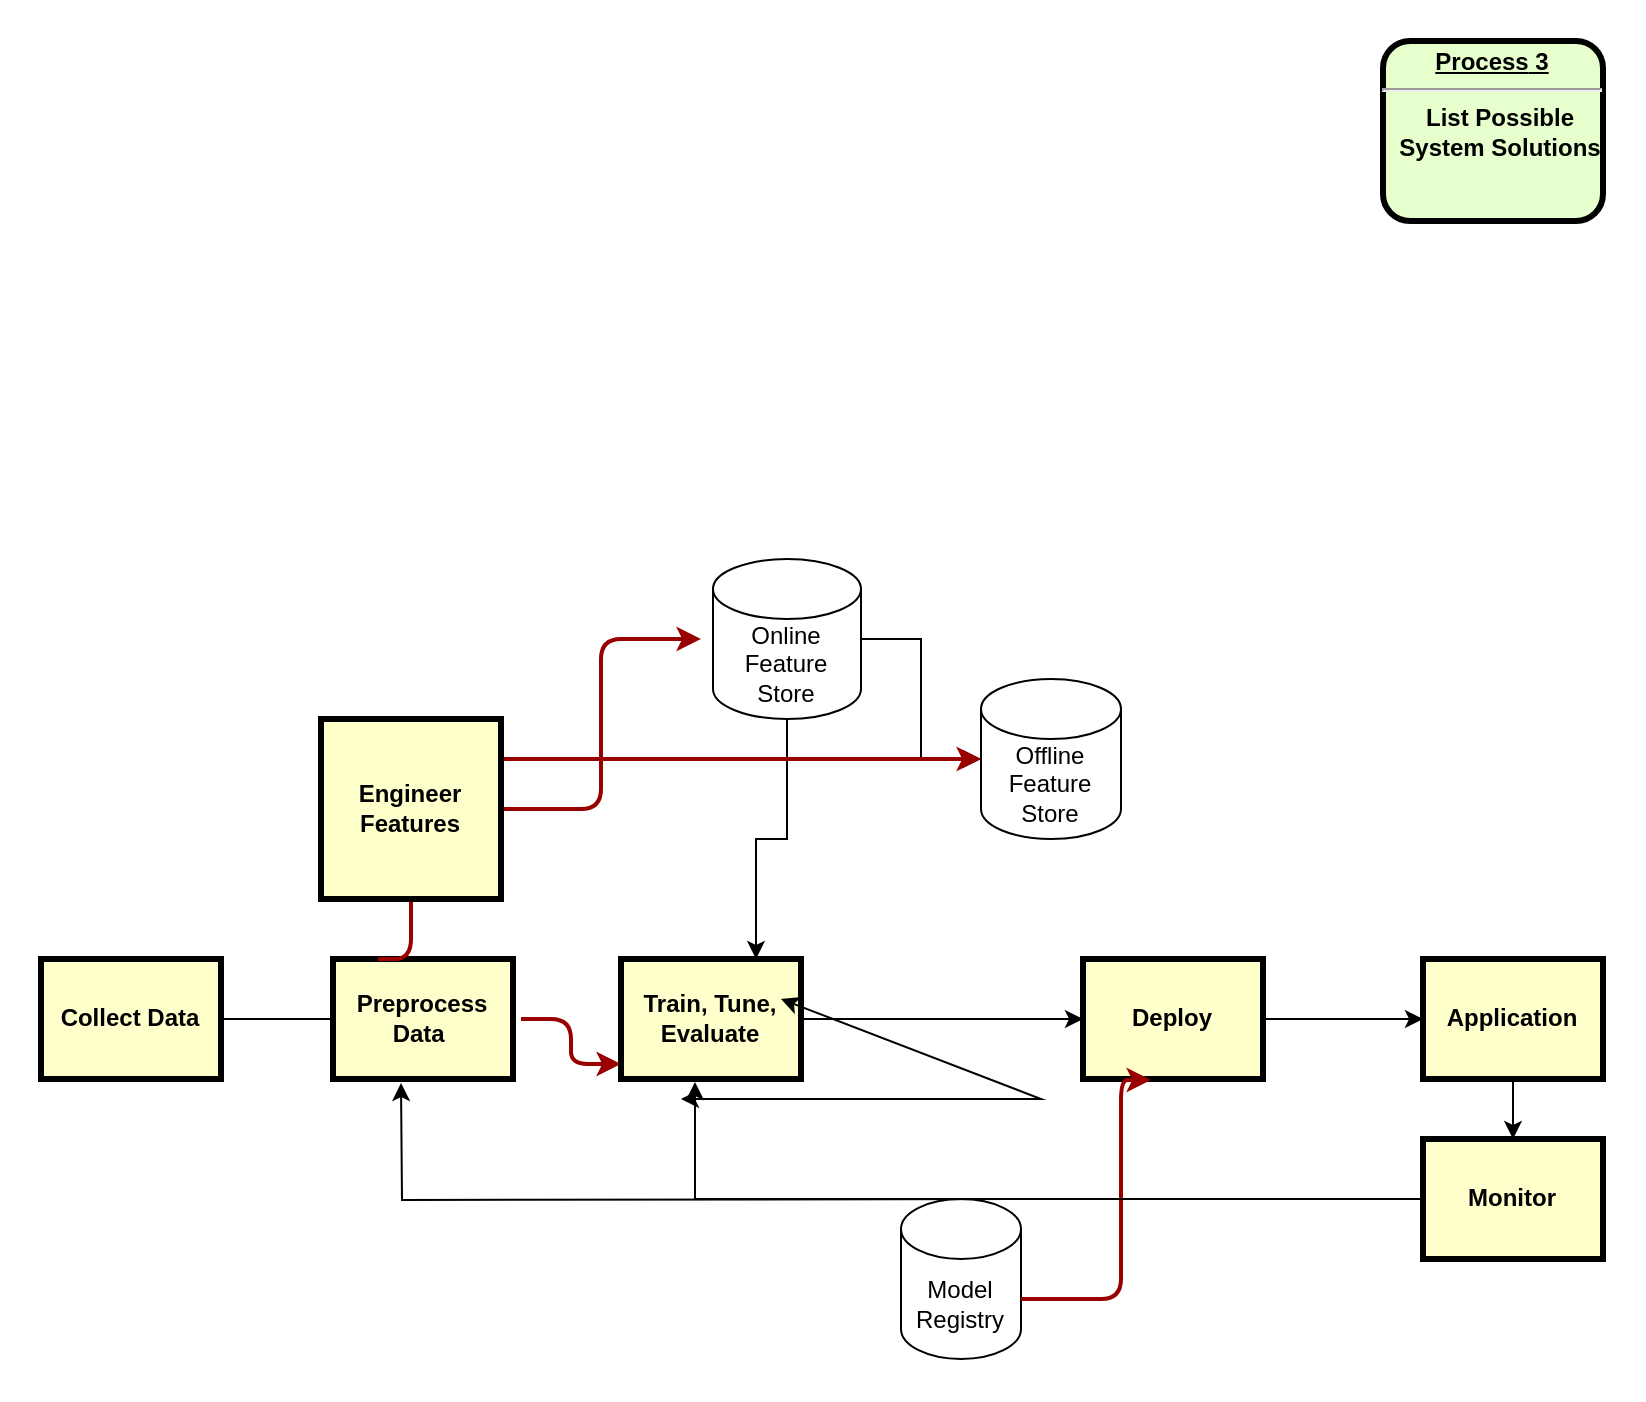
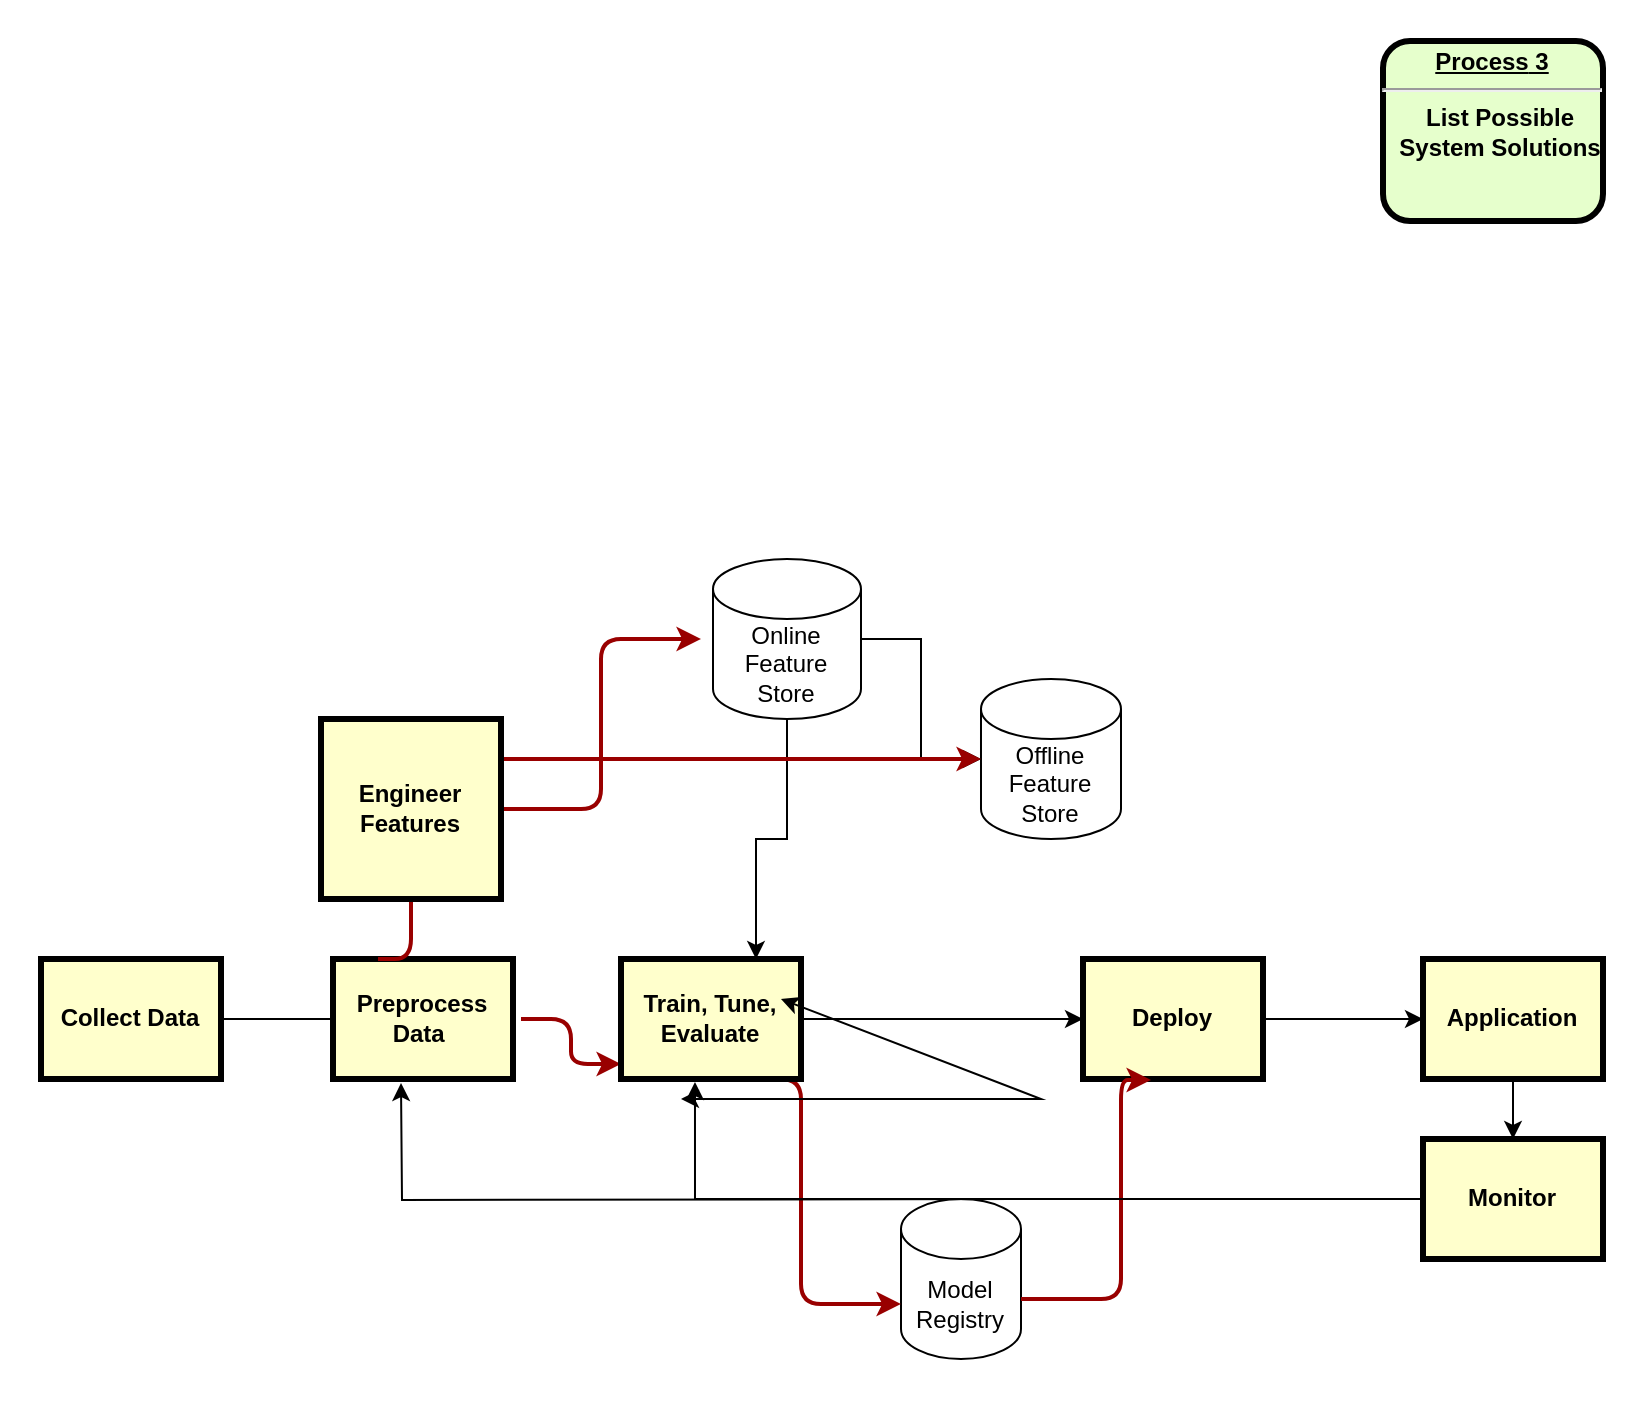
none -> (801, 1225)
